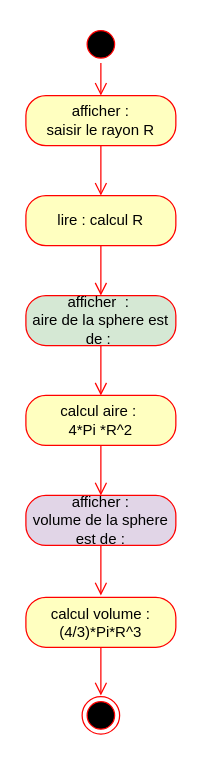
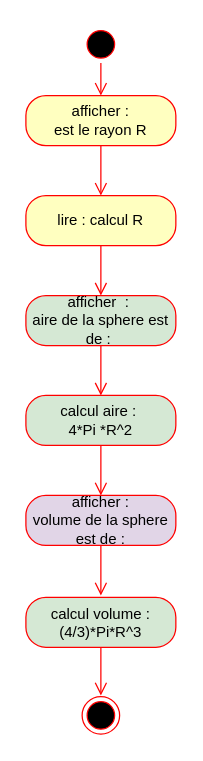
(101, 121) -> (101, 121)
(101, 421) -> (101, 421)
(101, 623) -> (101, 623)
